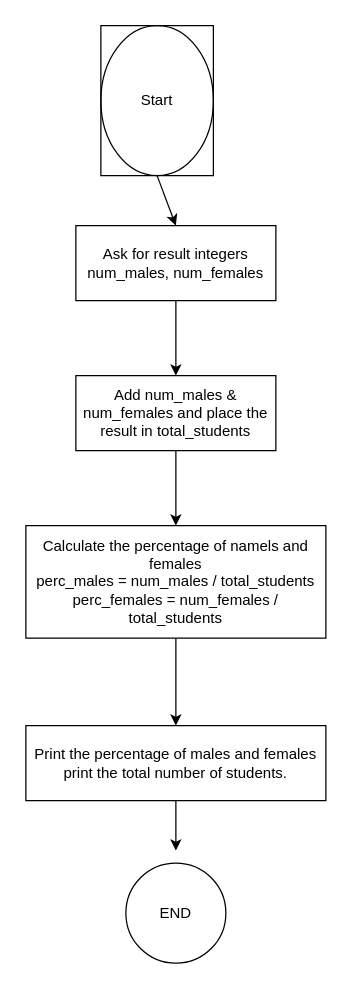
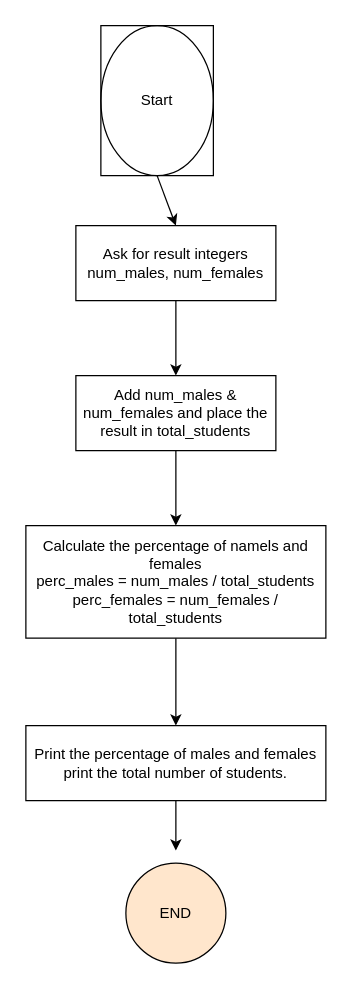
(176, 913) -> (176, 913)
